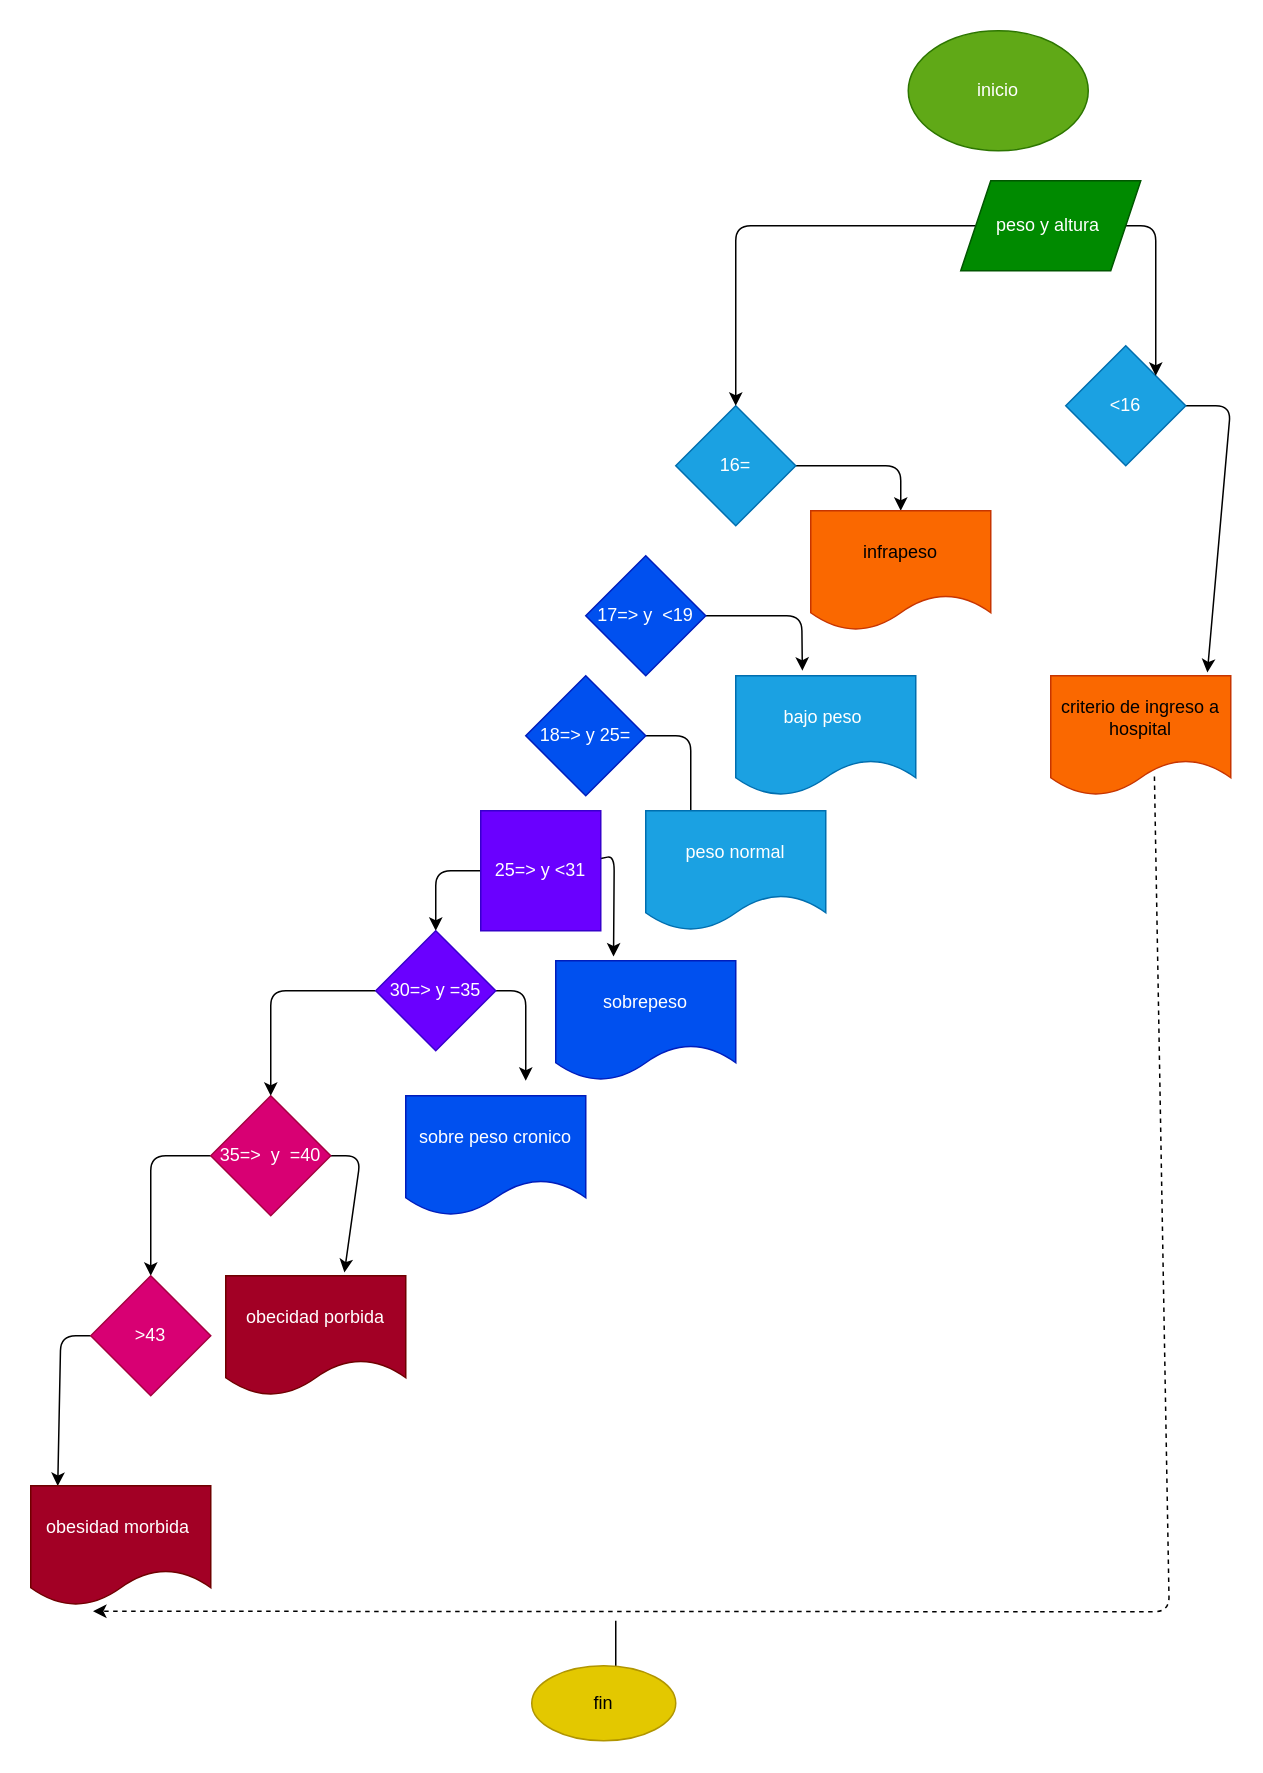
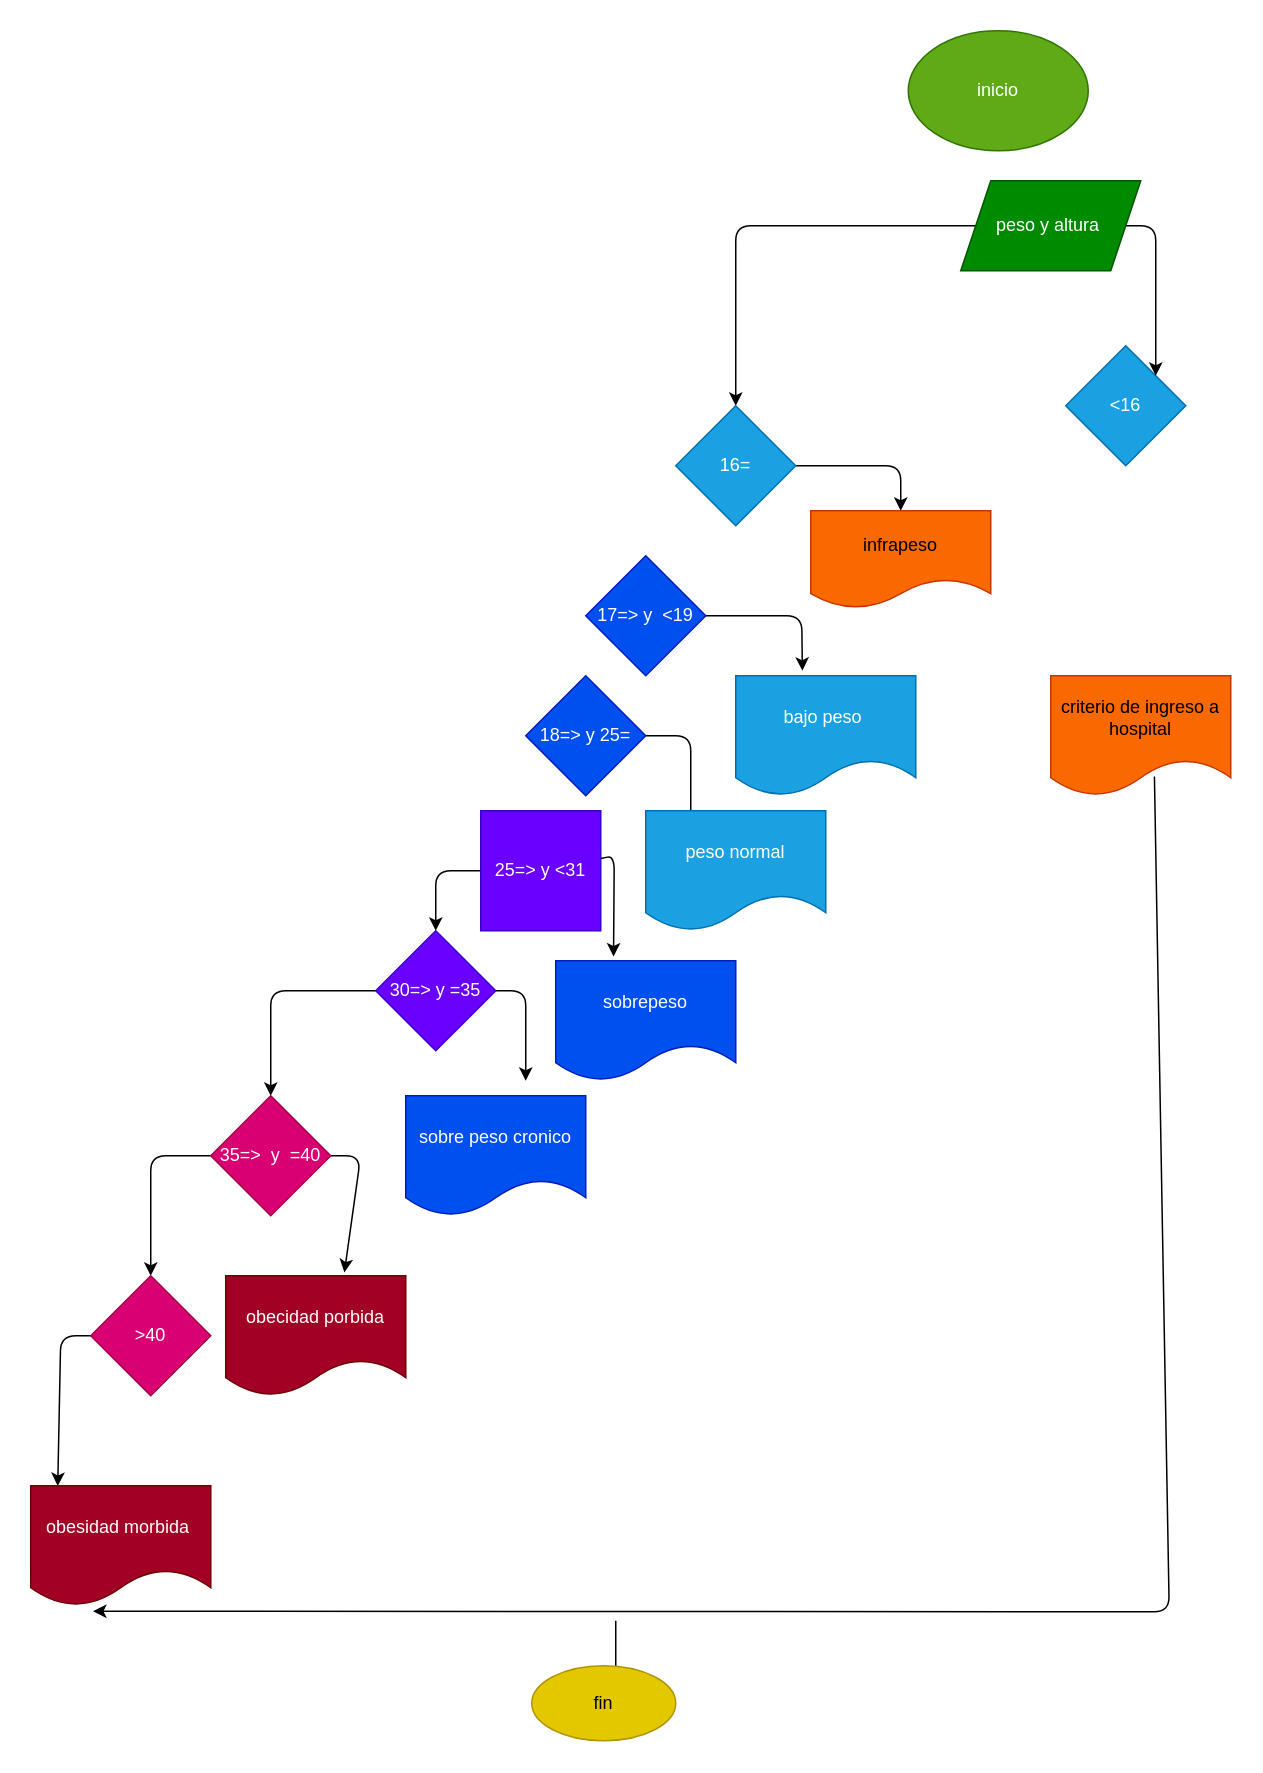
(1221, 516) -> none
(901, 571) -> (901, 560)
(151, 1336) -> (151, 1336)
(1050, 1612) -> (1050, 1612)
